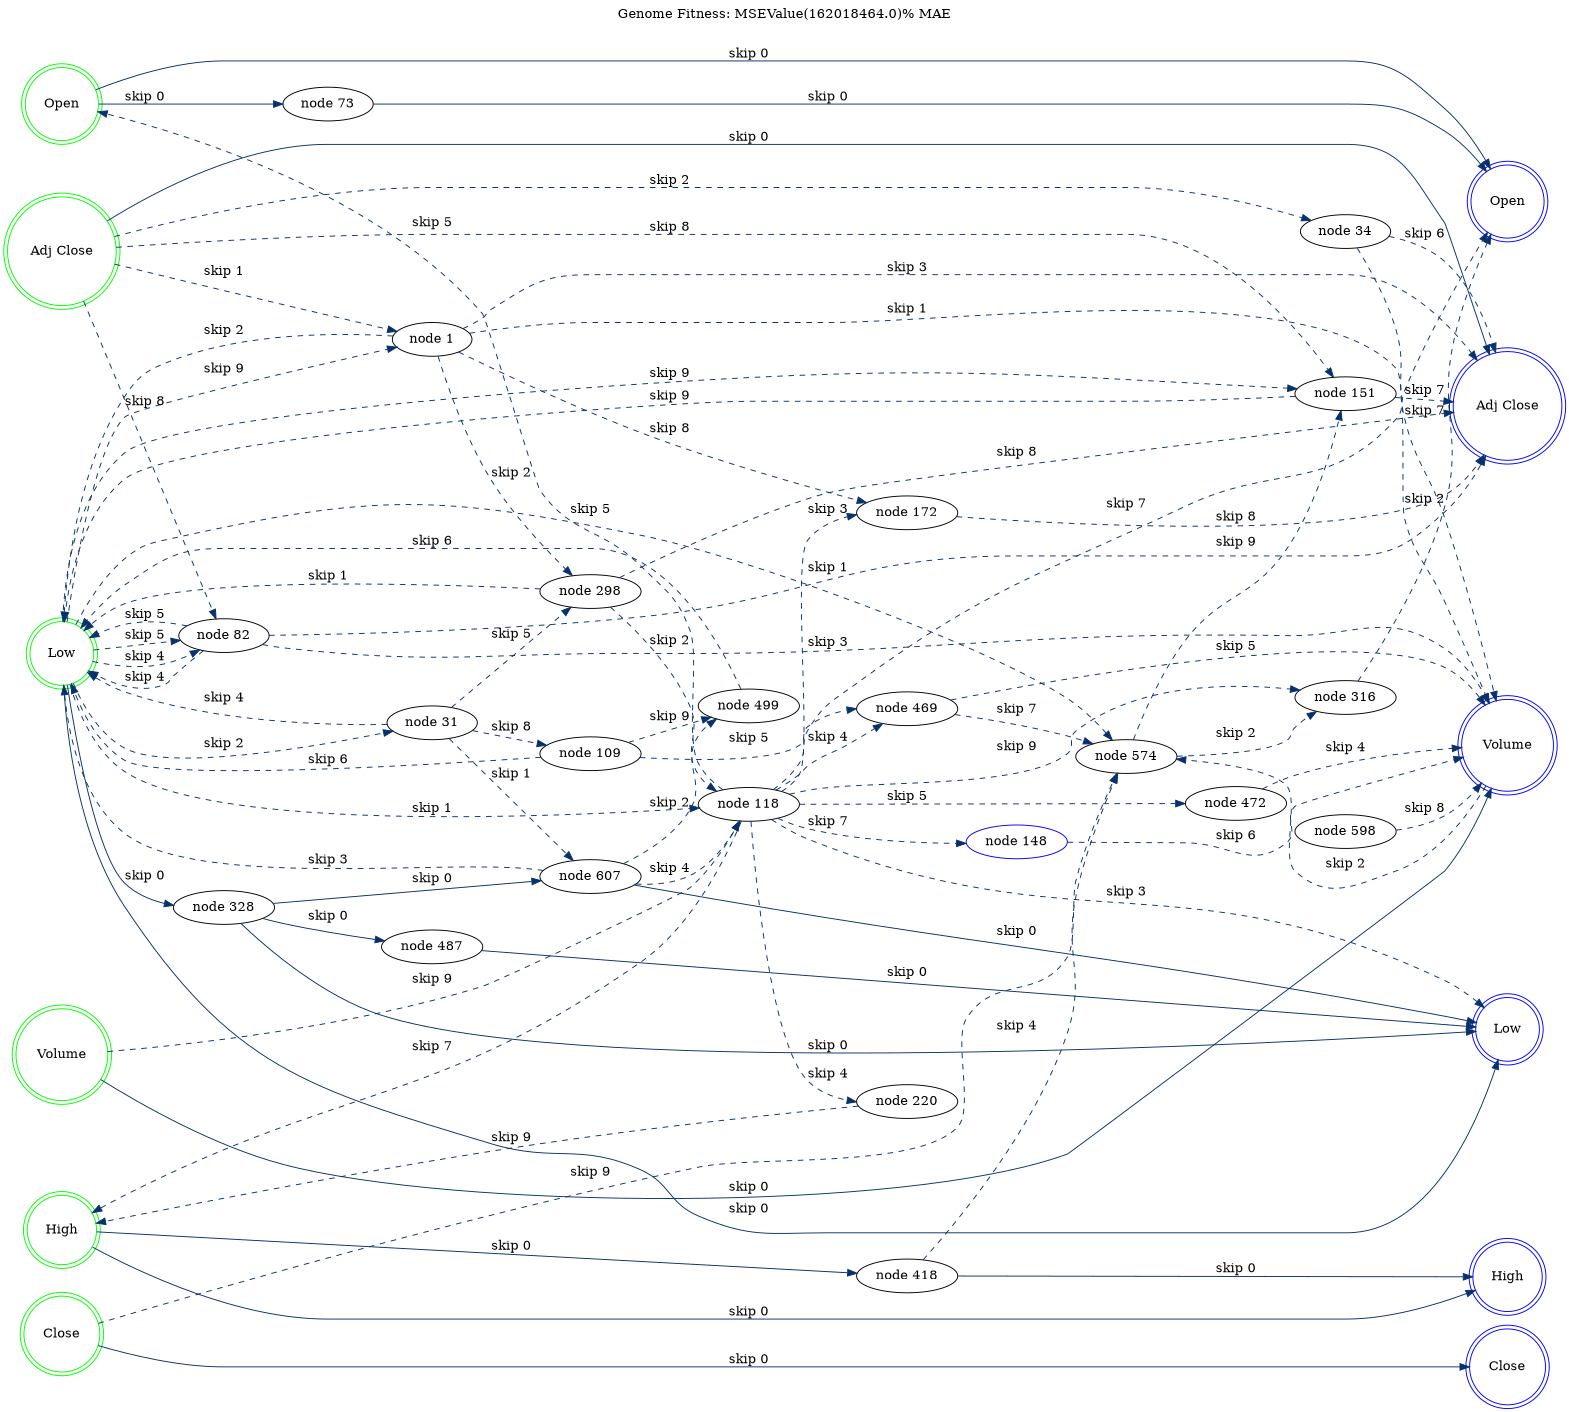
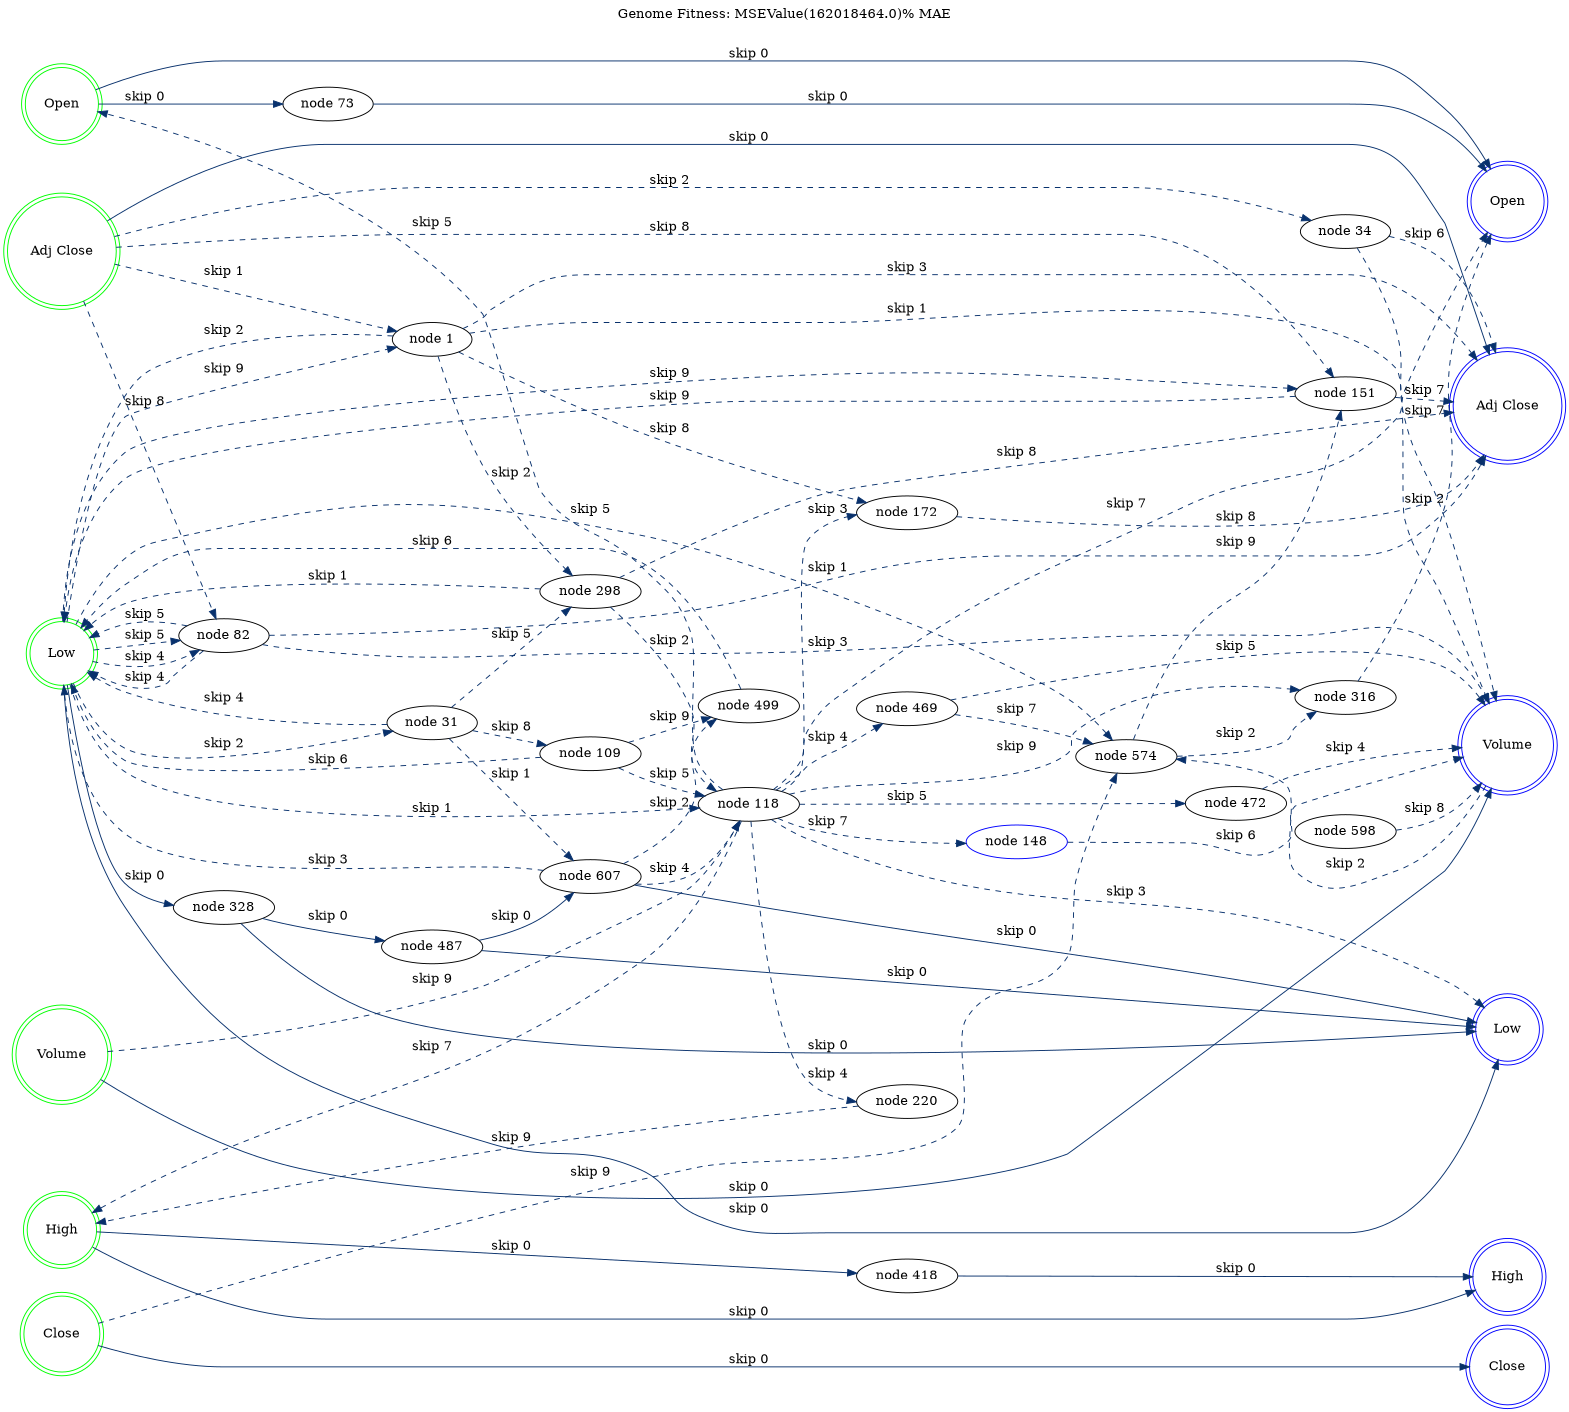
(753, 757) -> (656, 783)
(402, 892) -> (526, 926)
(1065, 1039) -> none
